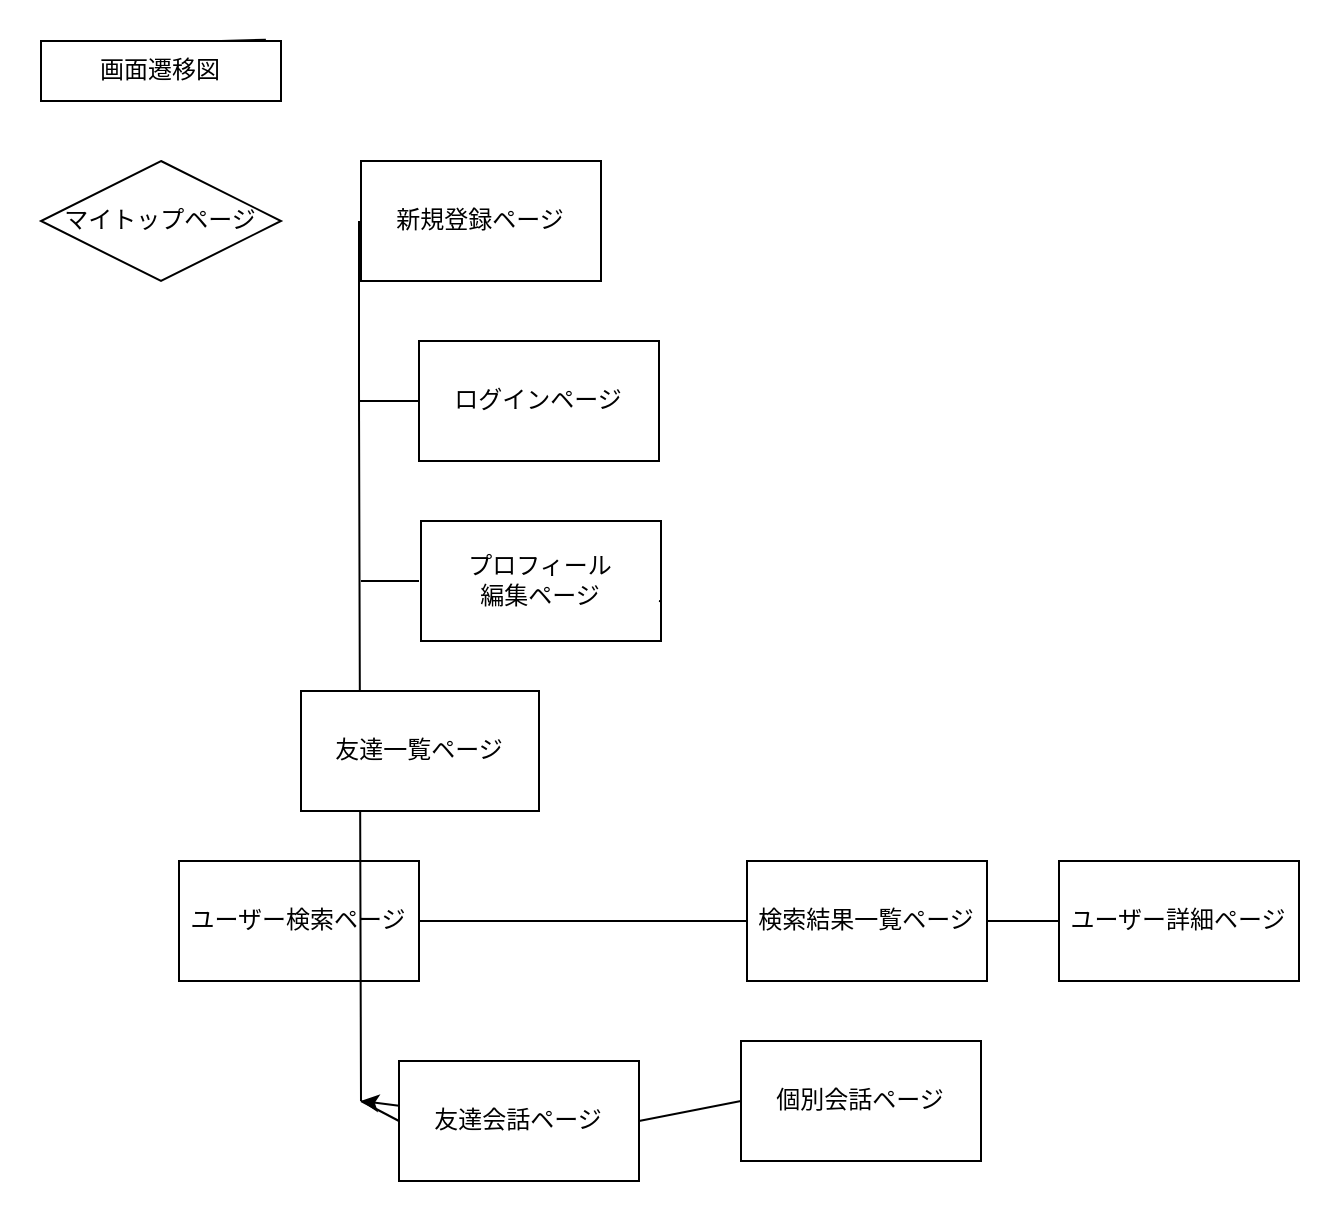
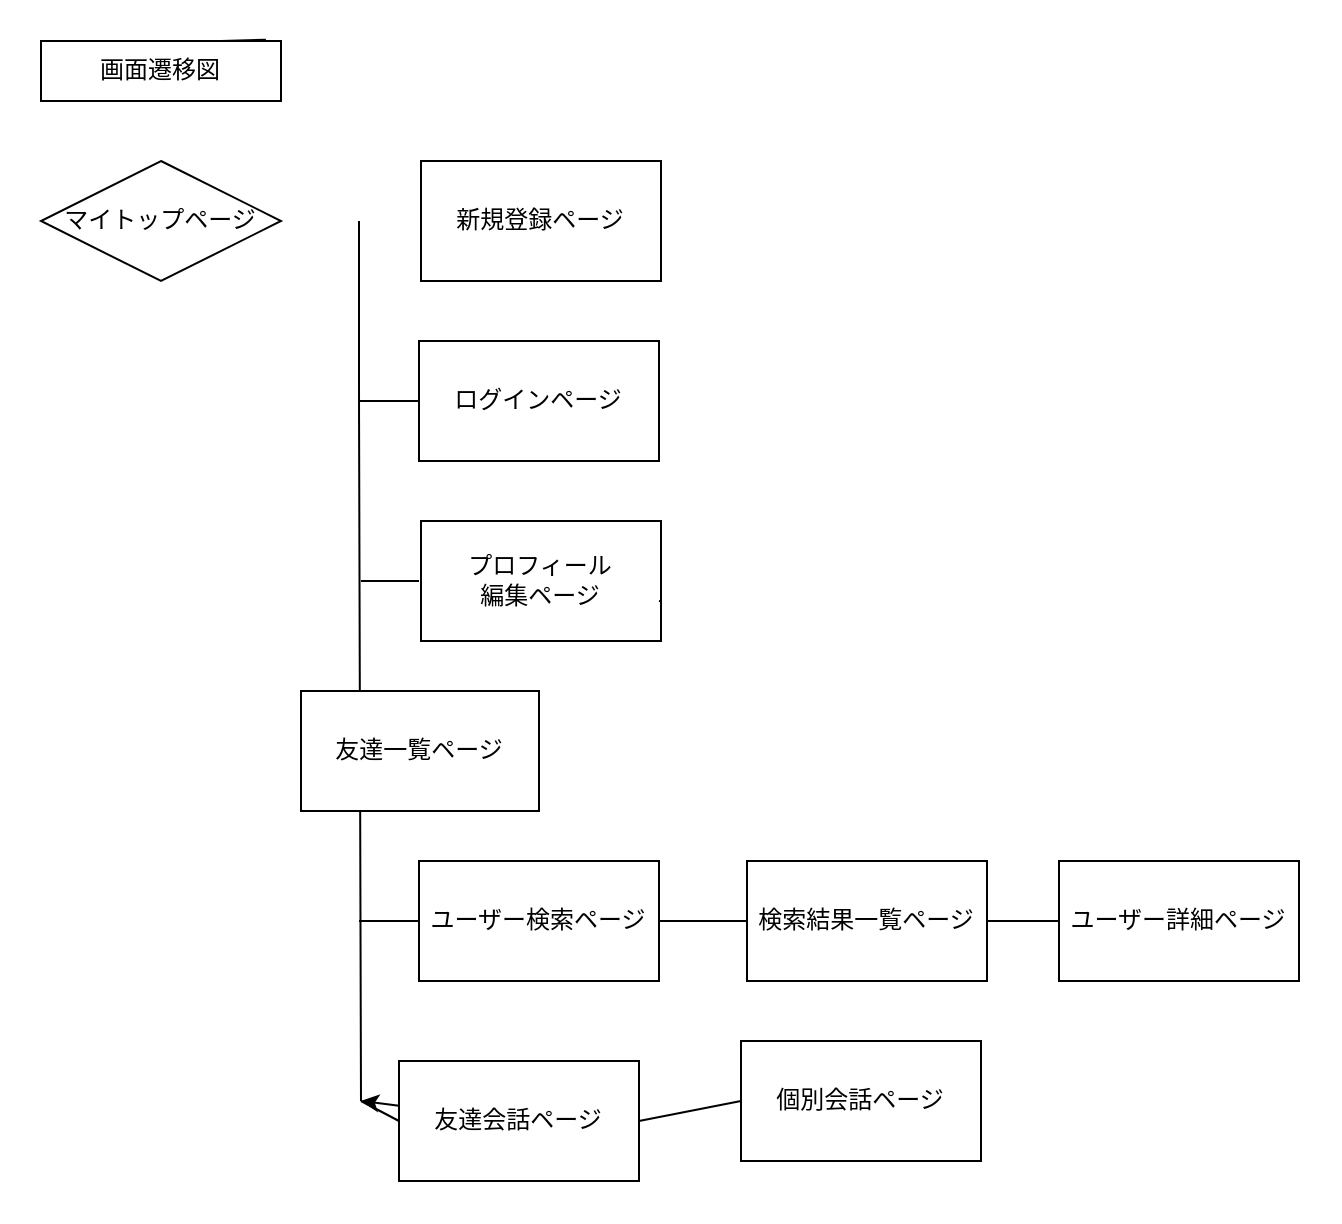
(481, 221) -> (541, 221)
(299, 921) -> (539, 921)
